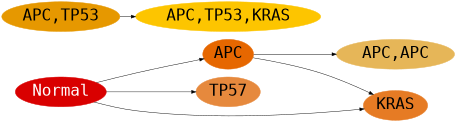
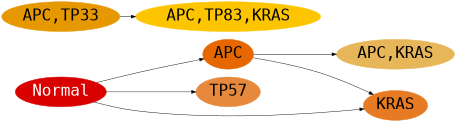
(61, 17) -> (61, 17)
(228, 17) -> (228, 17)
(396, 54) -> (396, 54)
